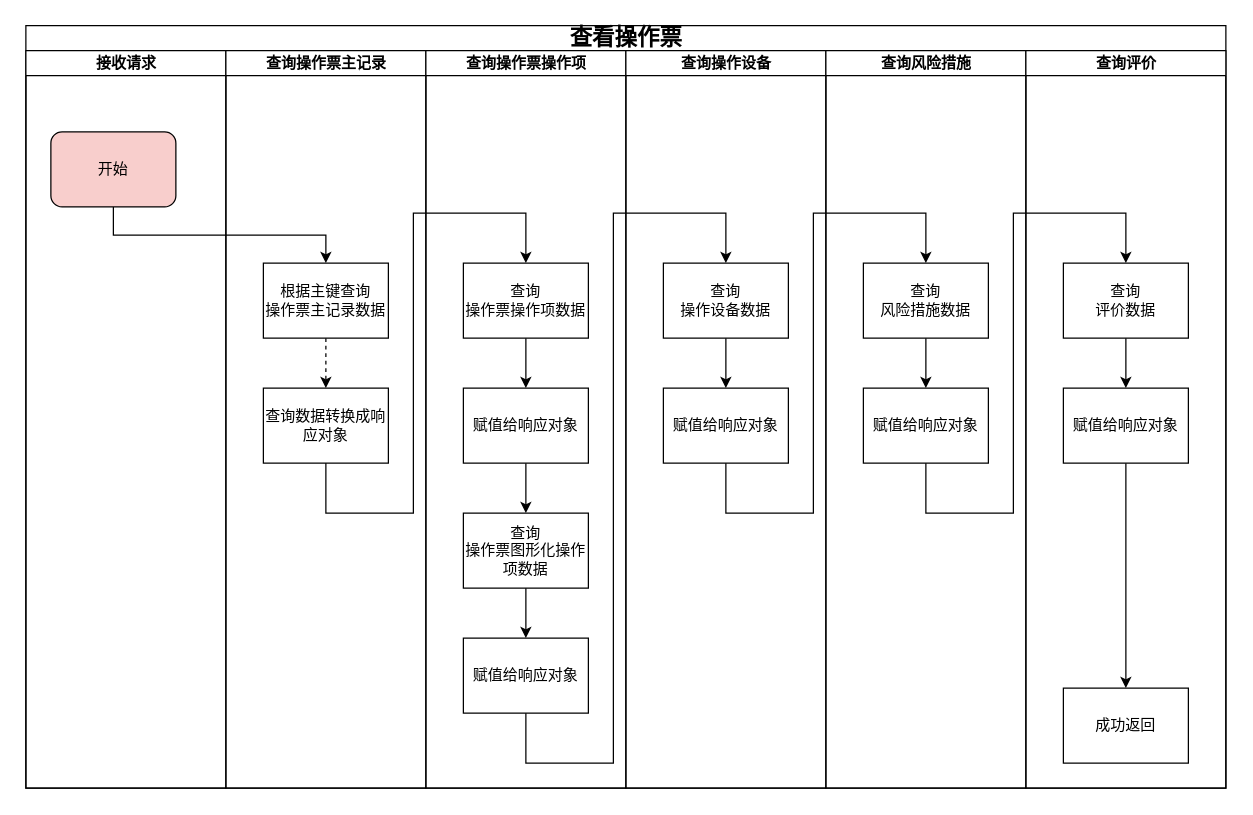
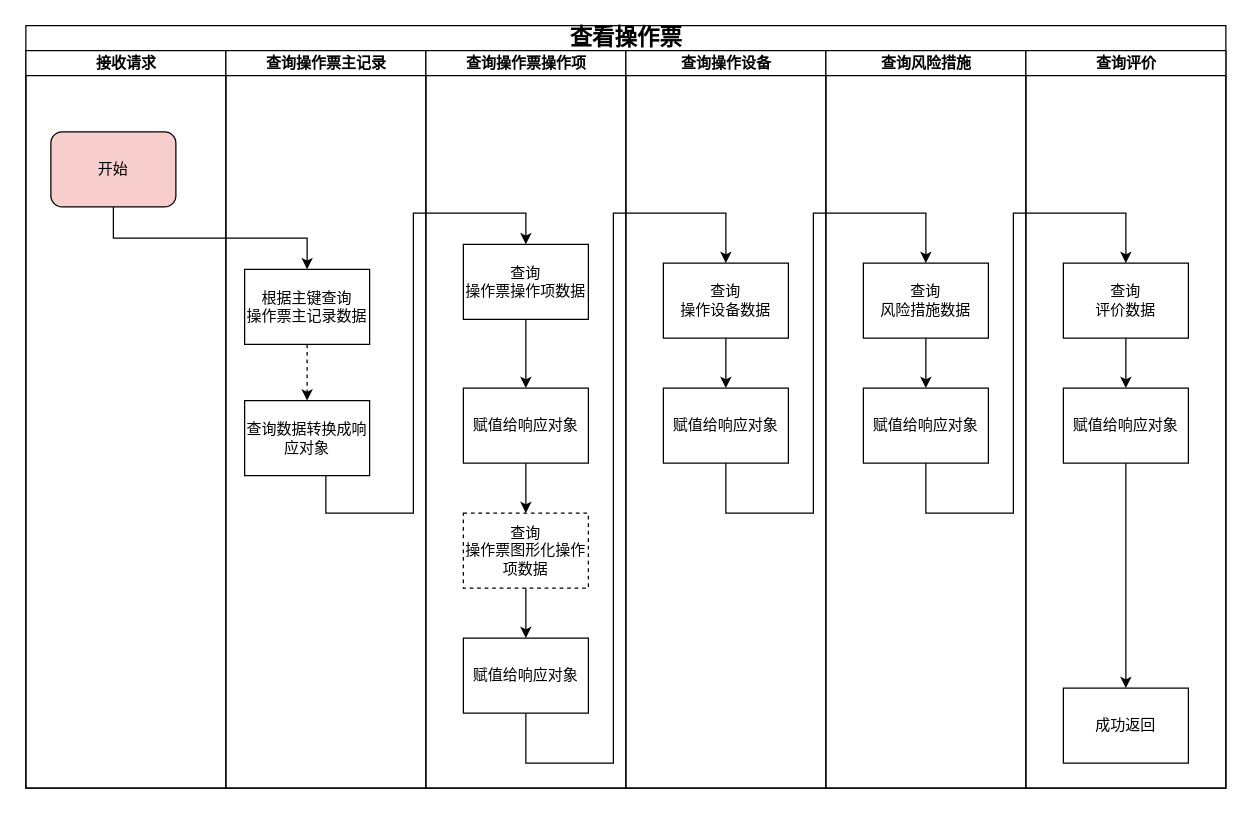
(326, 301) -> (307, 307)
(526, 301) -> (526, 282)
(326, 426) -> (307, 438)
(526, 551) -> (526, 551)
